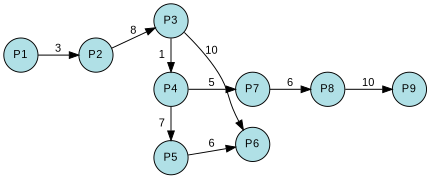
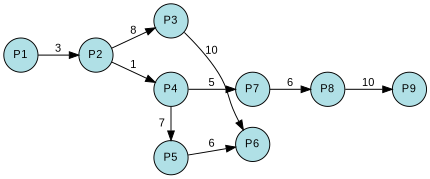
(171, 50) -> (129, 70)
